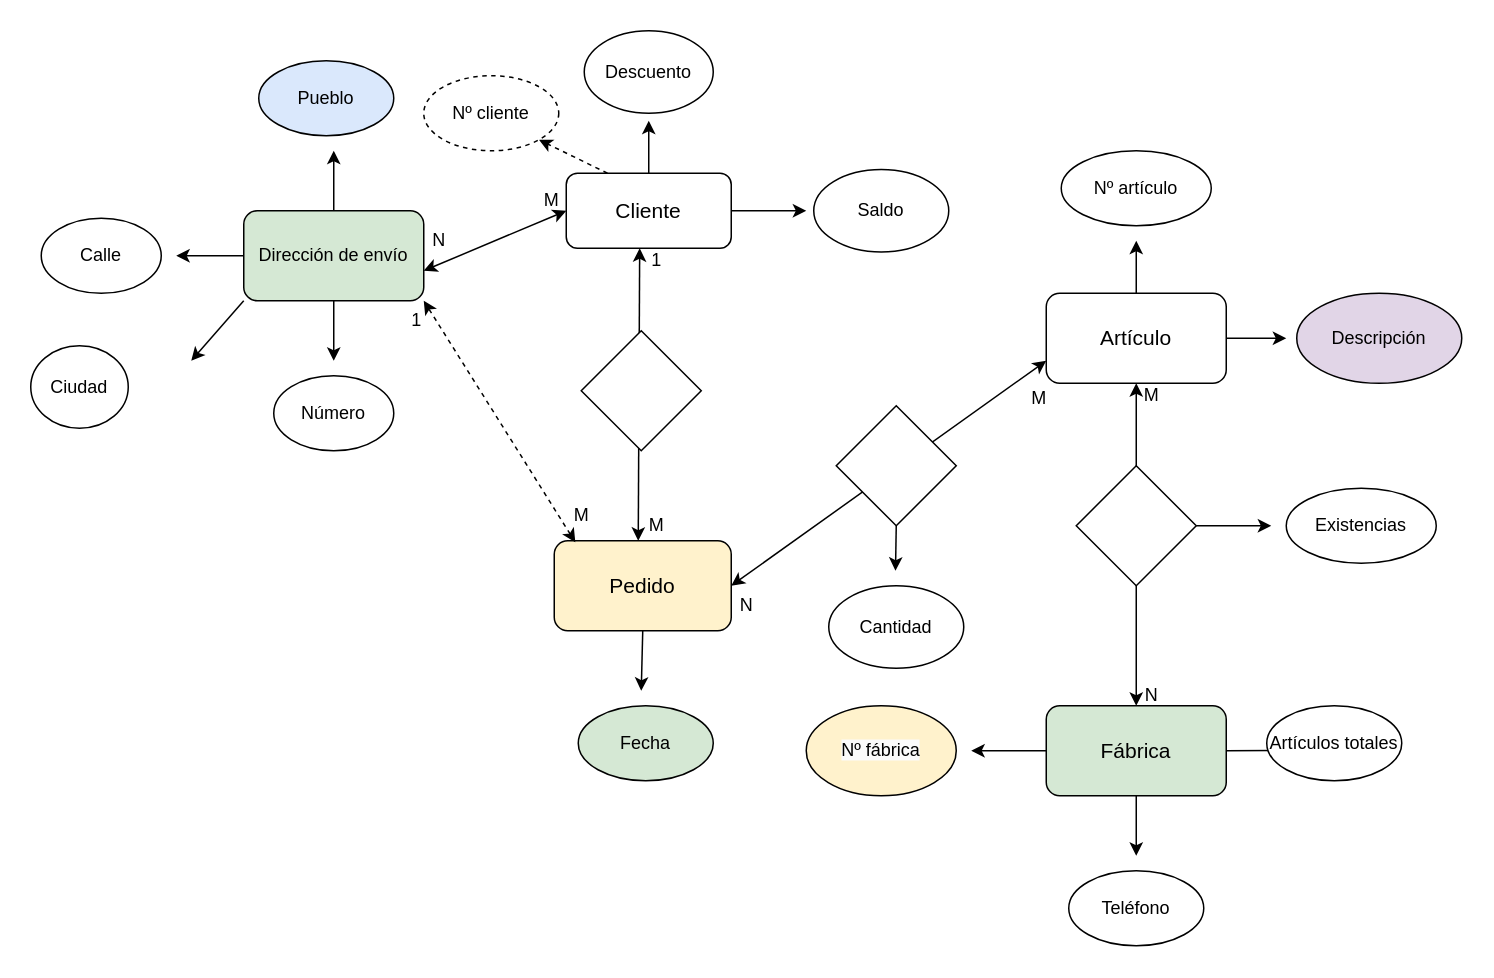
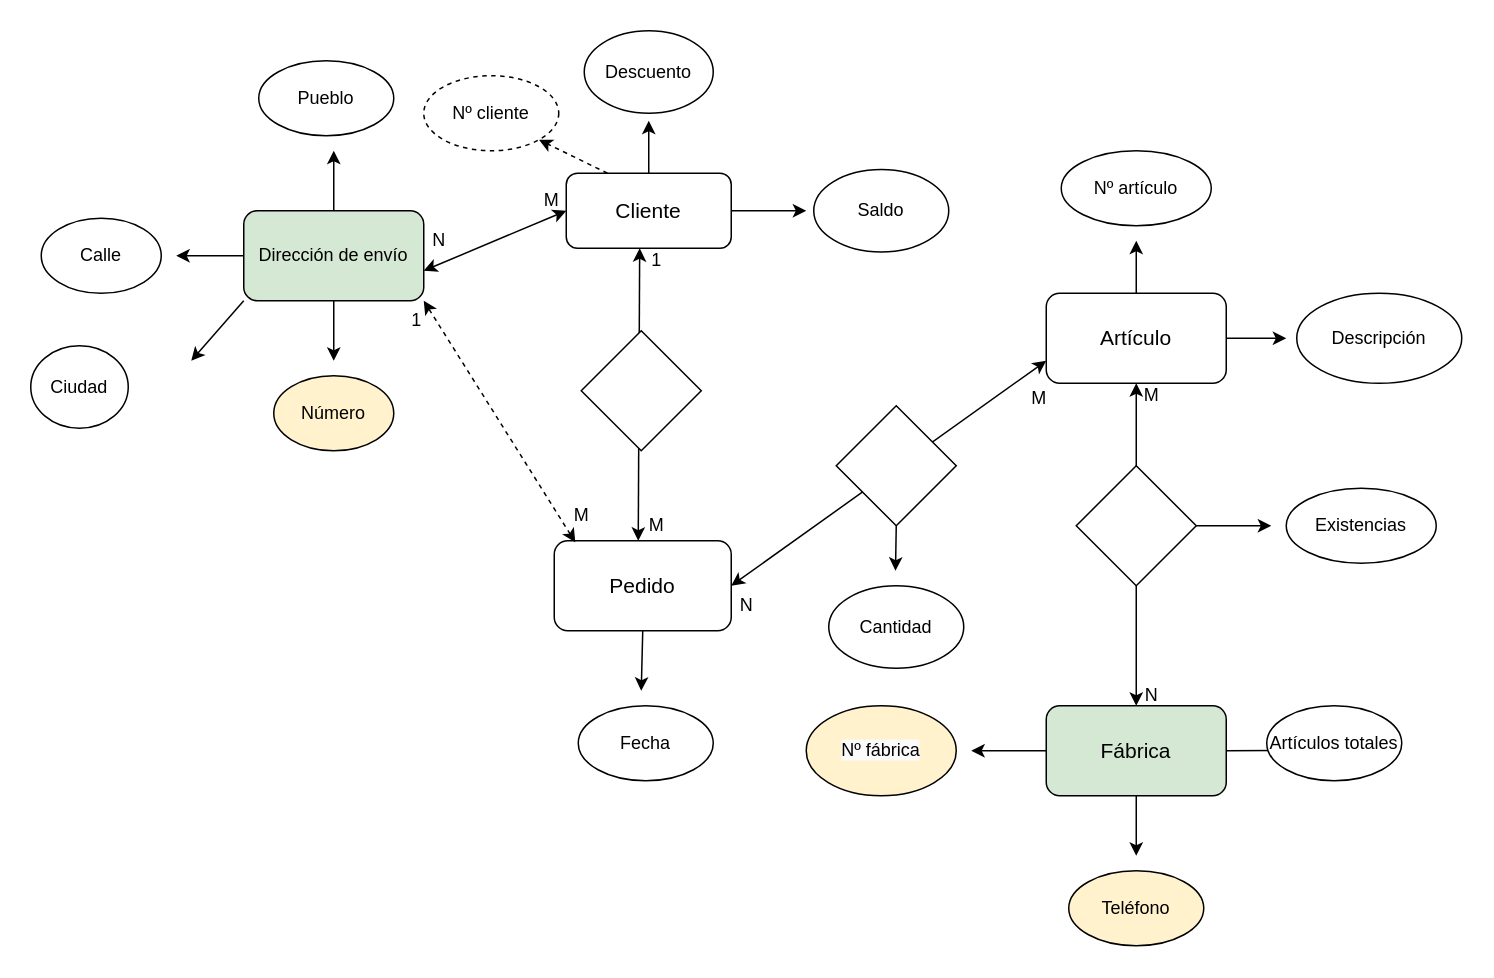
(326, 98) -> (326, 98)
(1379, 338) -> (1379, 338)
(334, 413) -> (334, 413)
(643, 586) -> (643, 586)
(646, 743) -> (646, 743)
(1136, 908) -> (1136, 908)
